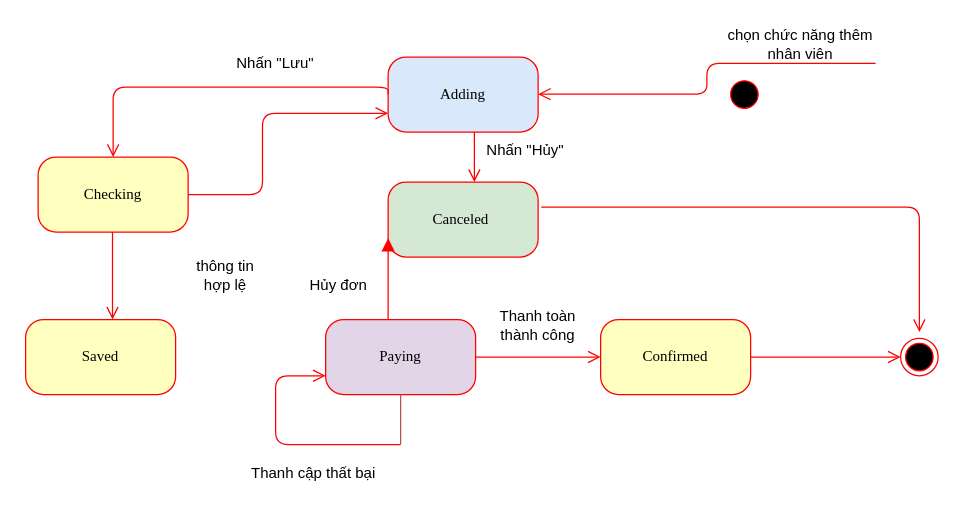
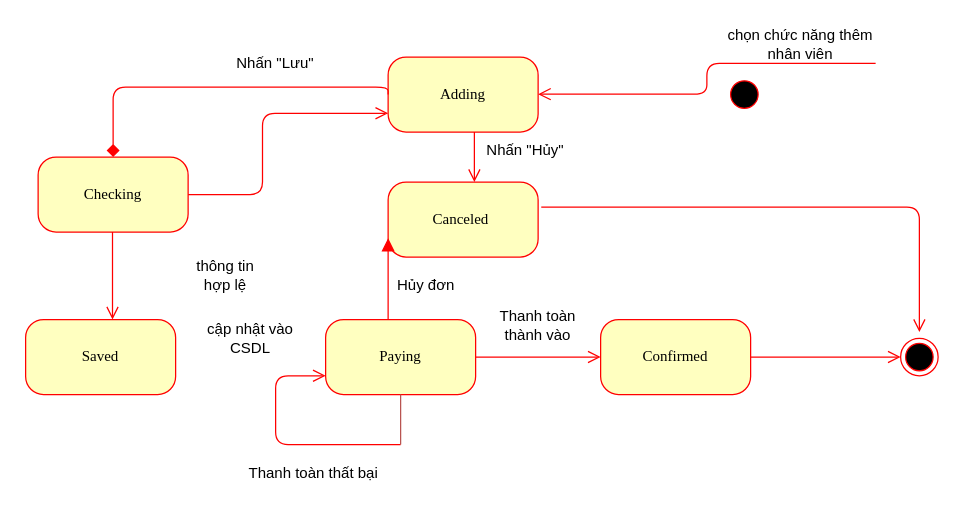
(463, 94) -> (463, 94)
(113, 148) -> (113, 144)
(463, 219) -> (463, 219)
(338, 286) -> (426, 286)
(538, 326) -> (538, 326)
none -> (251, 338)
(401, 357) -> (401, 357)
(314, 473) -> (314, 473)
